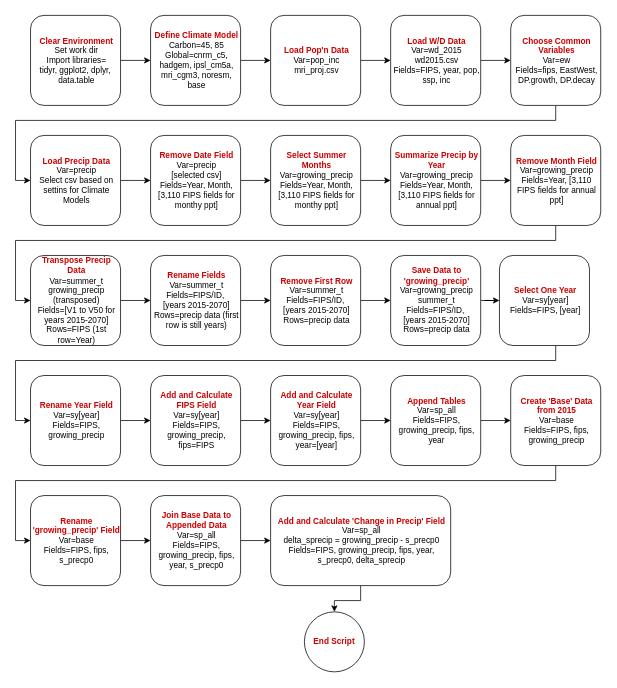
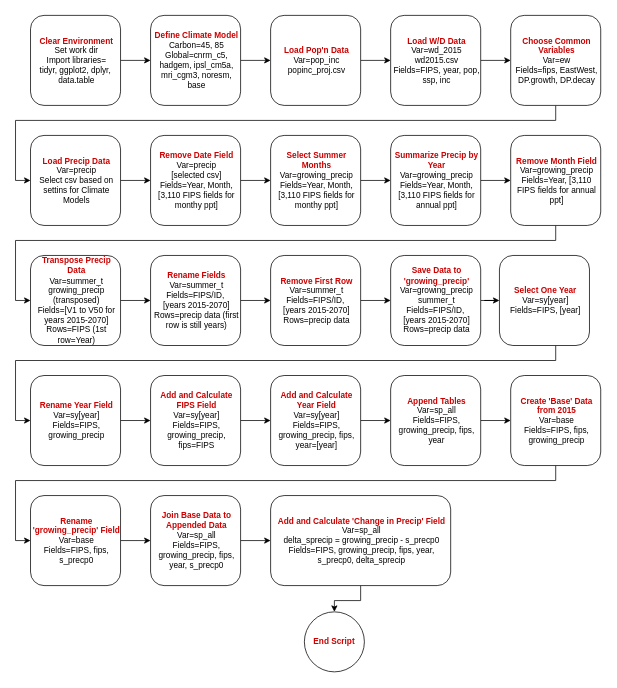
(317, 60) -> (317, 60)
